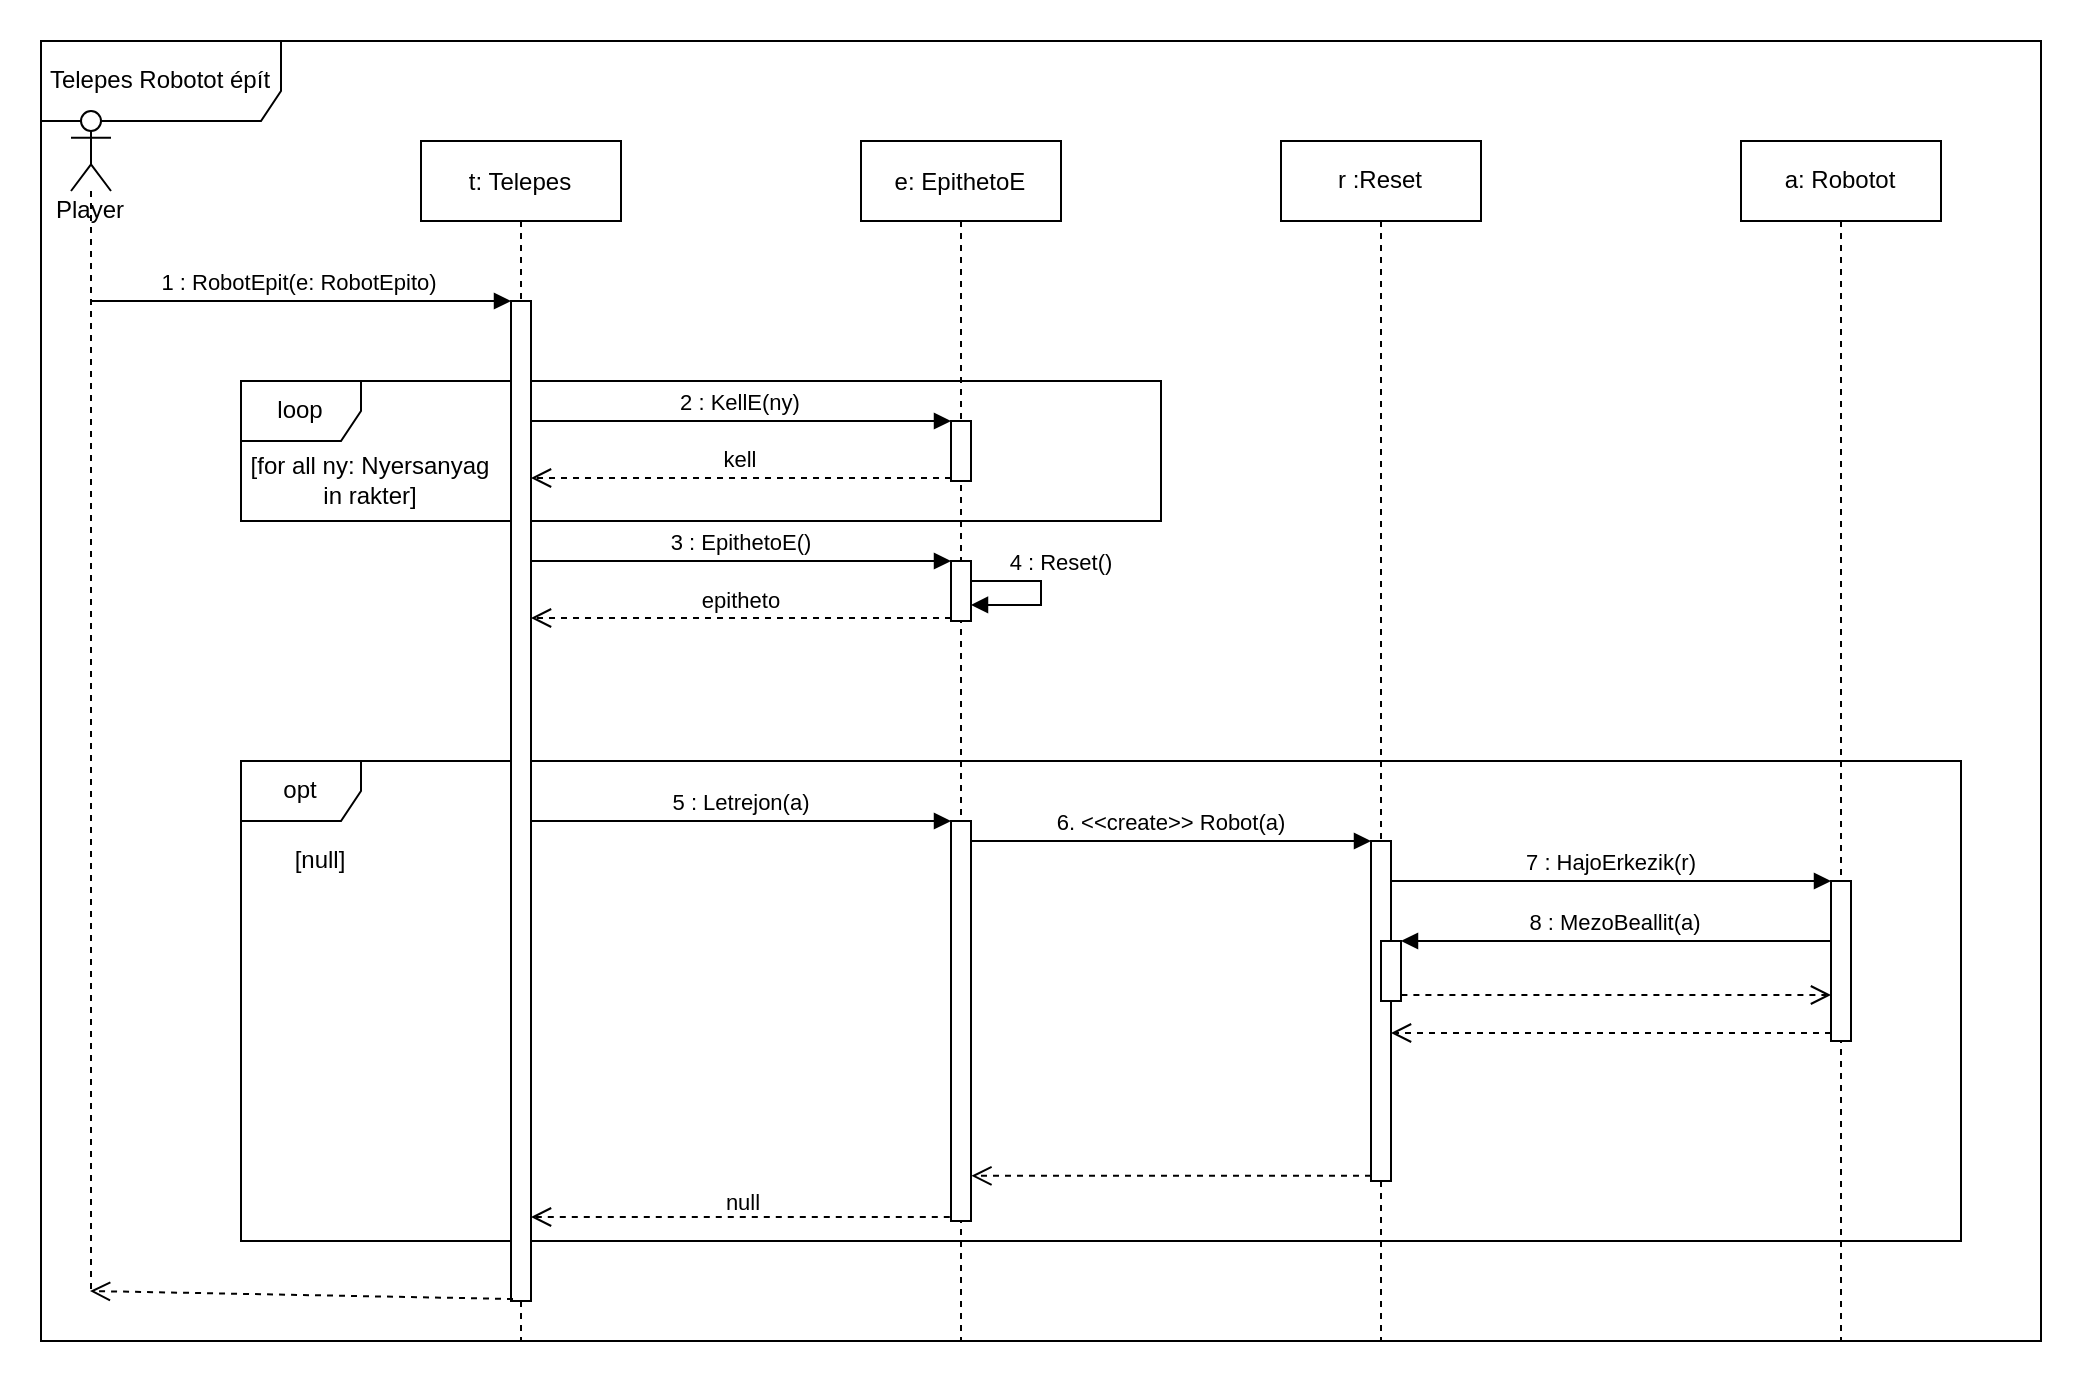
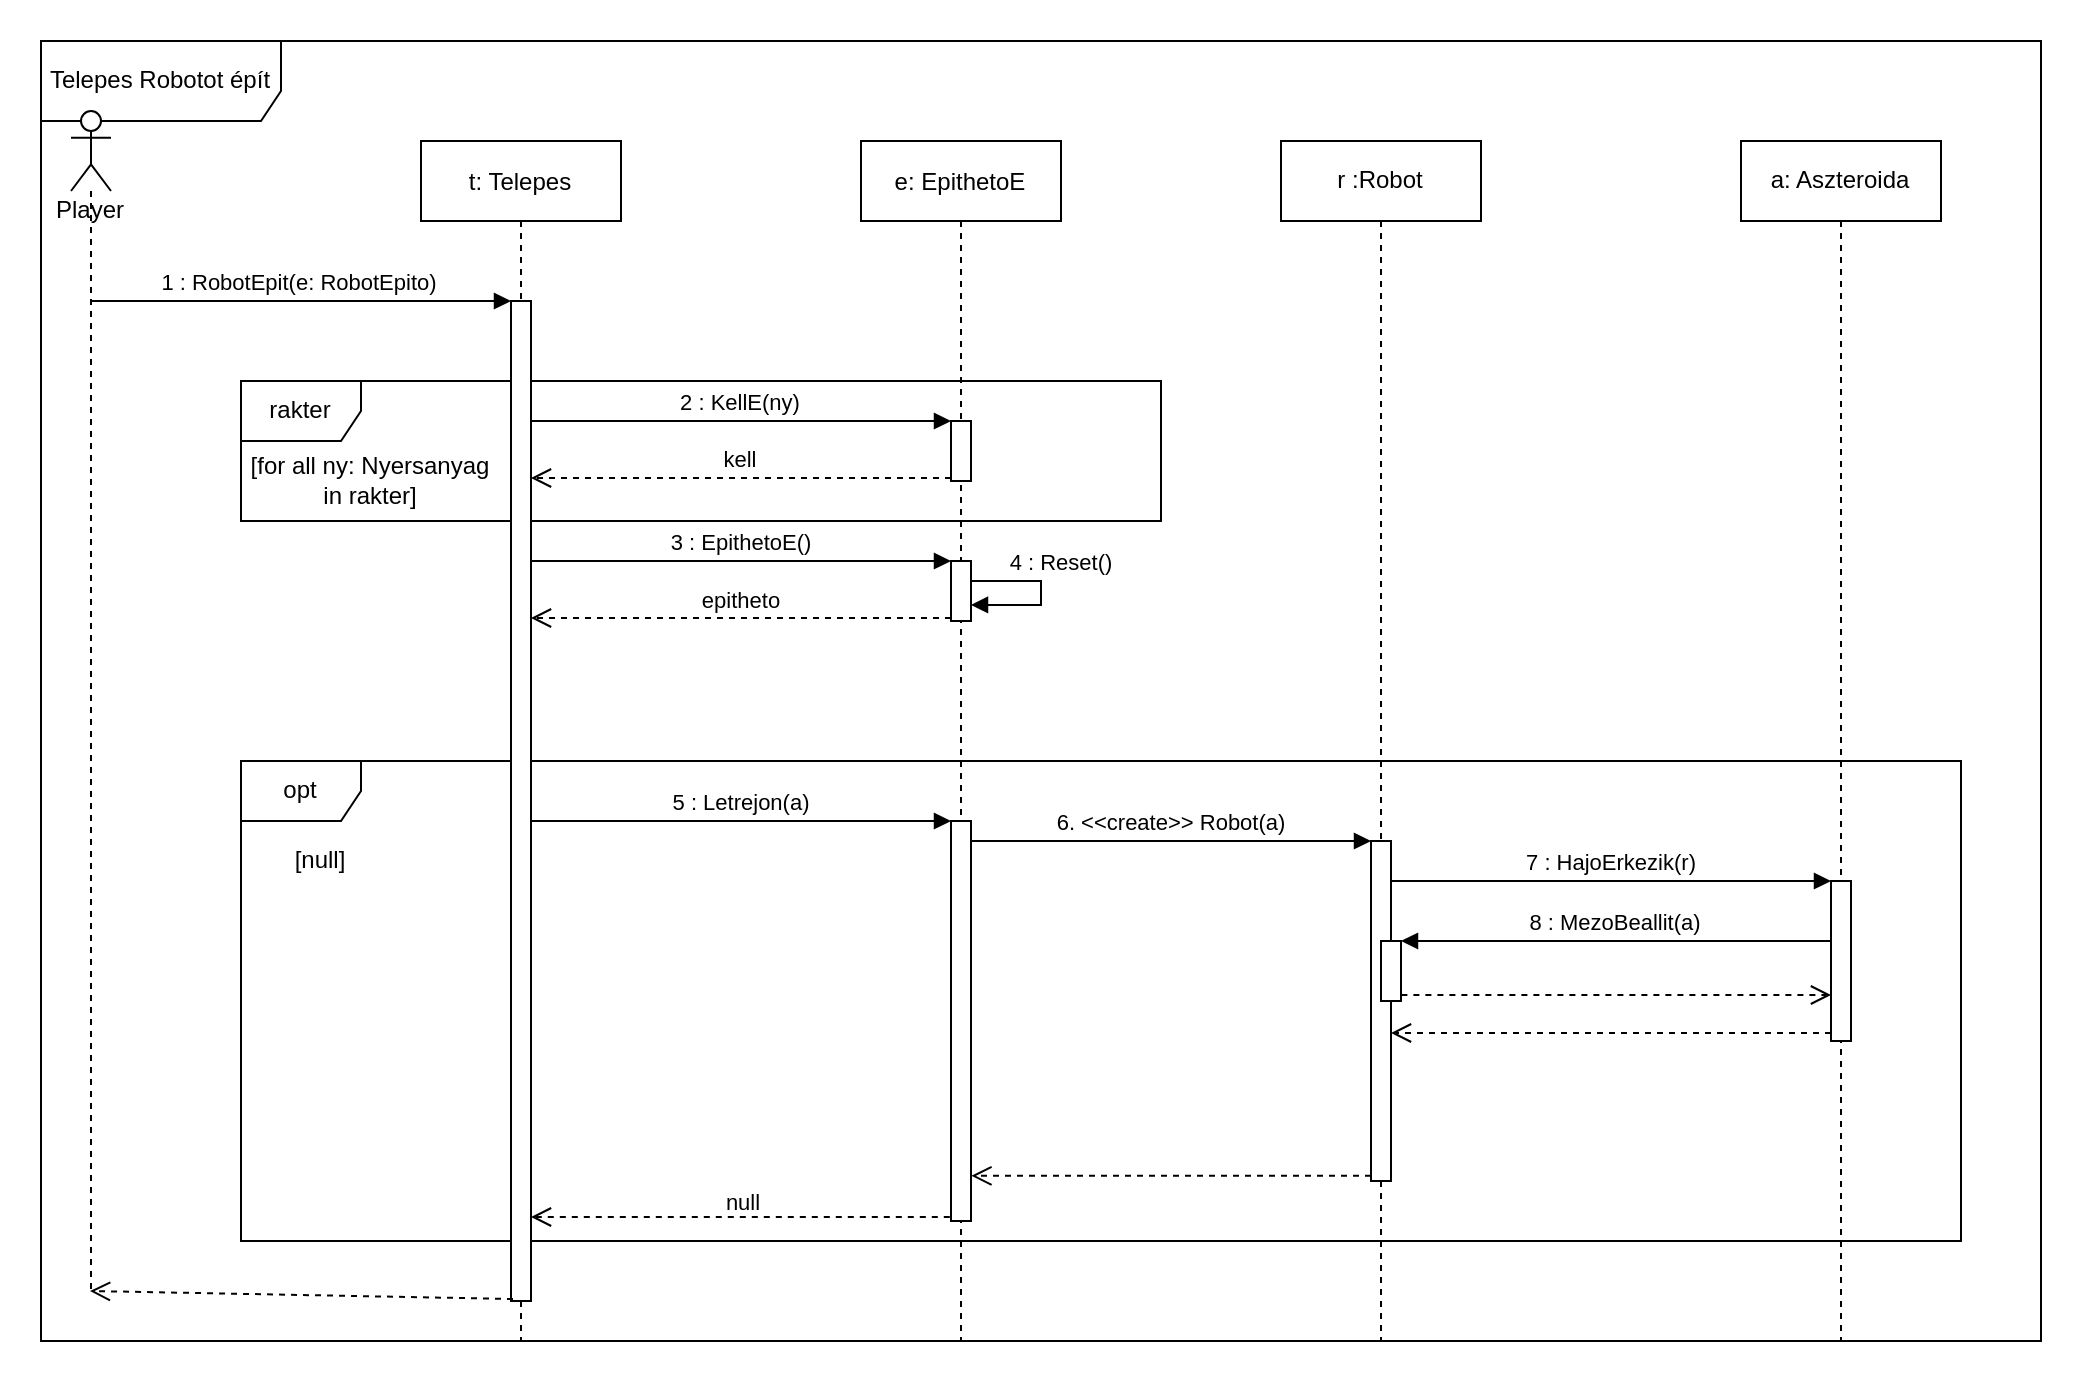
(1381, 181) -> (1381, 181)
(1841, 181) -> (1841, 181)
(301, 411) -> (301, 411)
